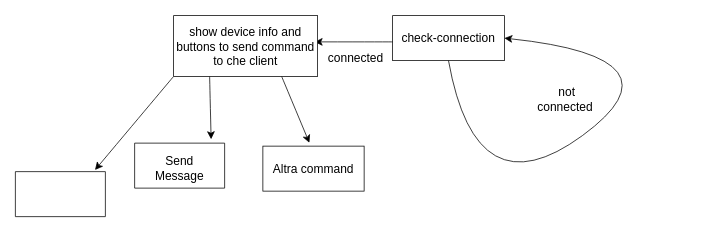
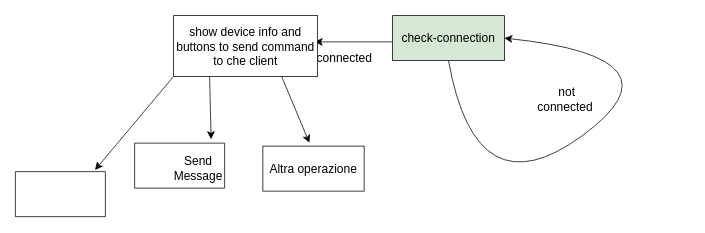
(449, 38) -> (449, 38)
(356, 57) -> (345, 57)
(180, 168) -> (198, 168)
(314, 168) -> (314, 168)
